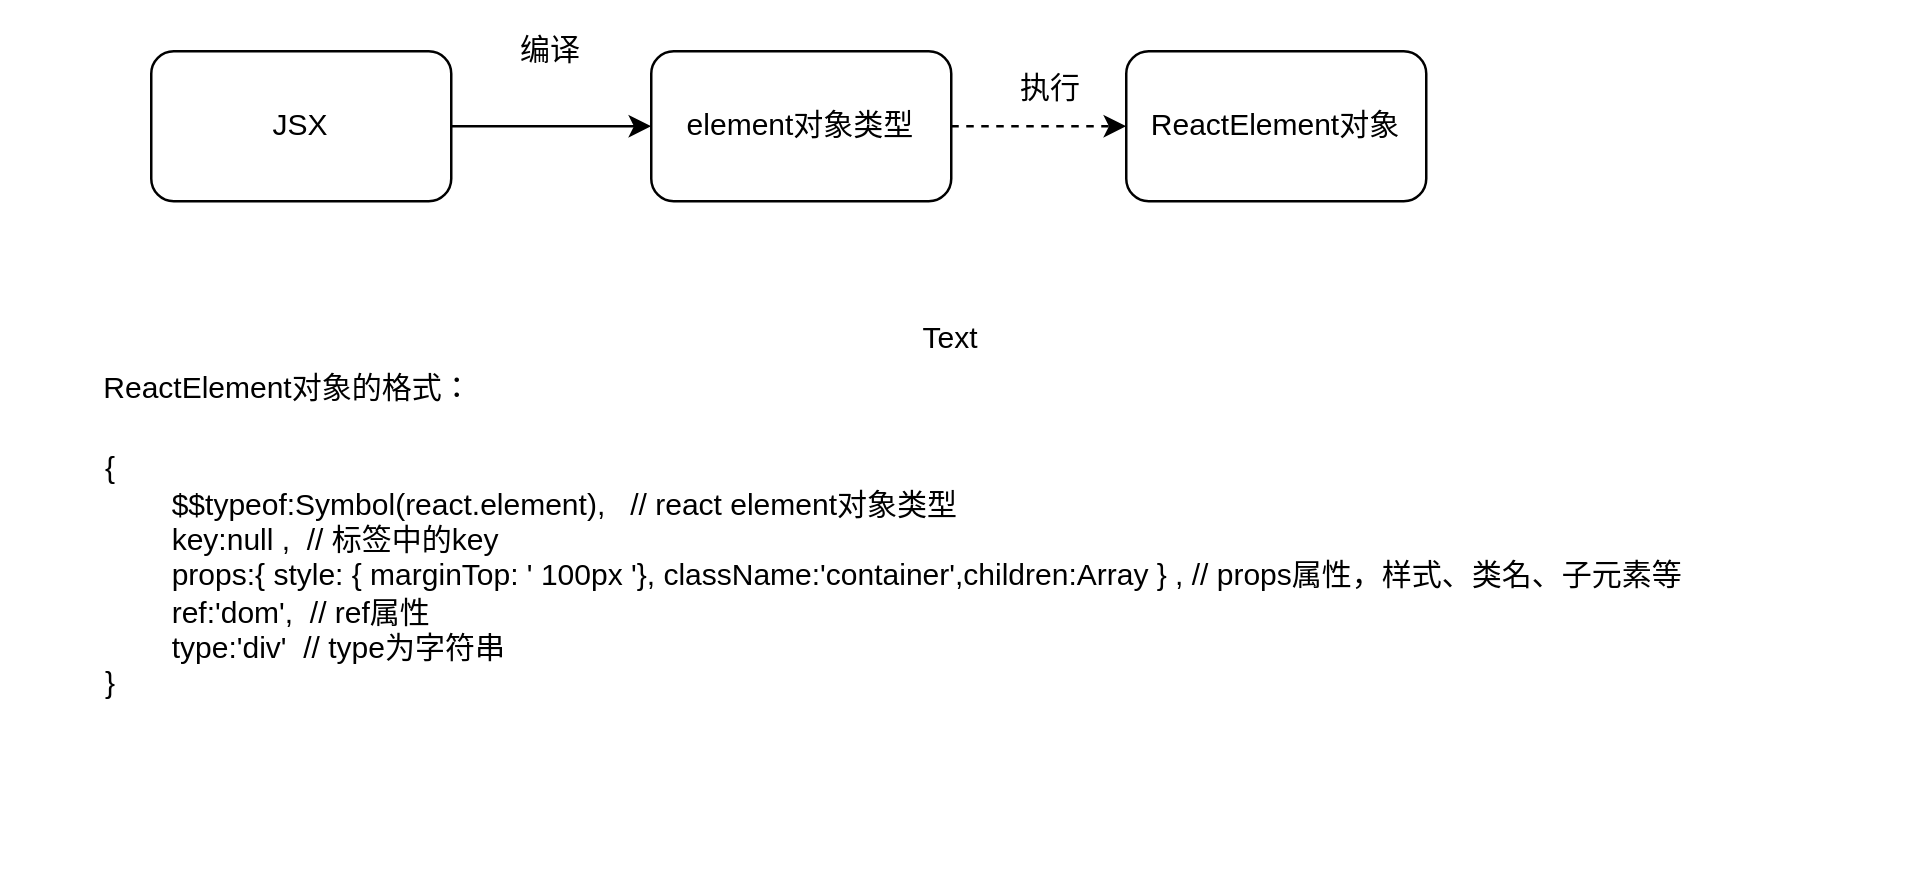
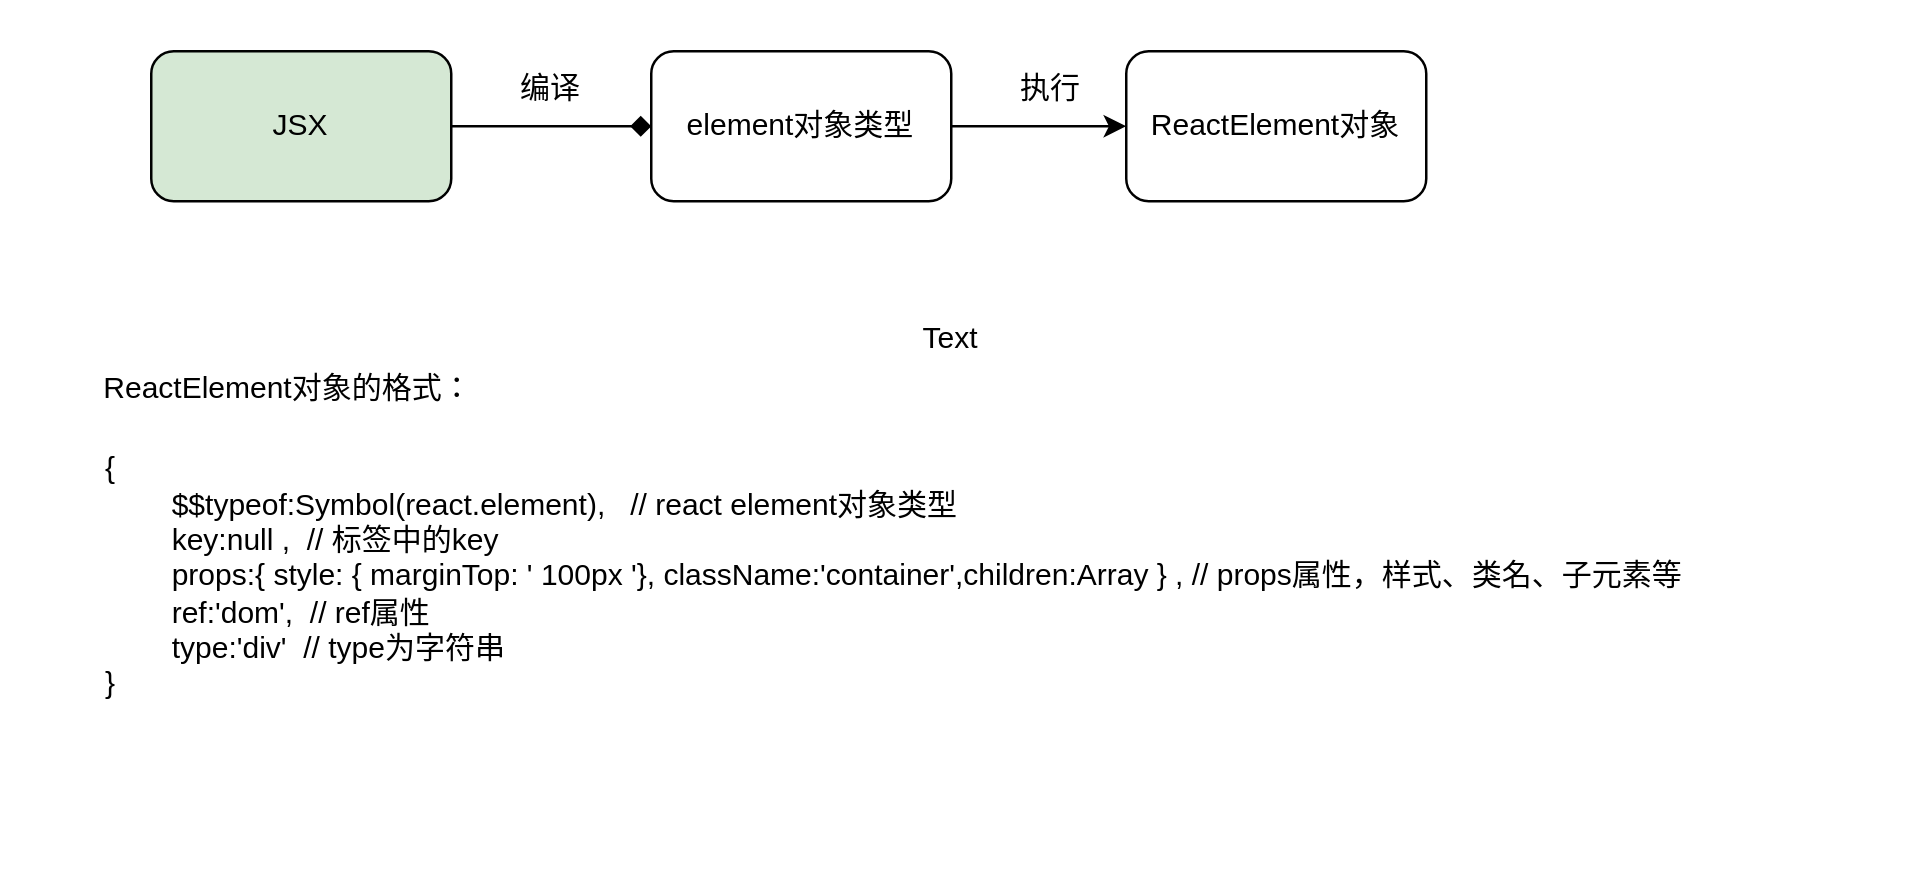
(551, 51) -> (551, 89)
(301, 126) -> (301, 126)
(632, 126) -> (631, 126)
(1027, 126) -> (1027, 126)
